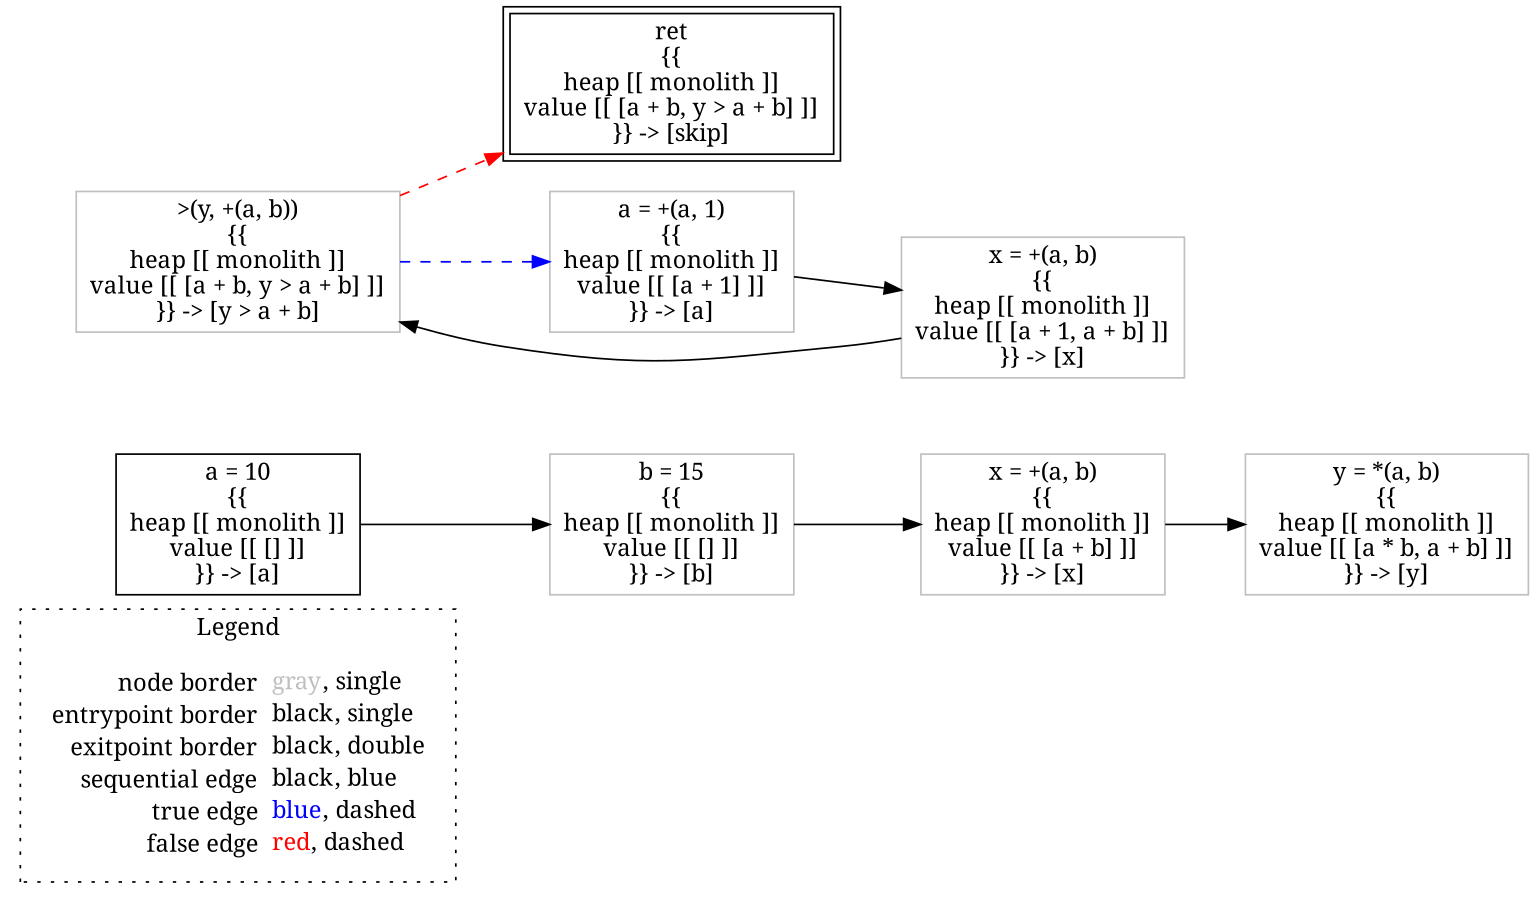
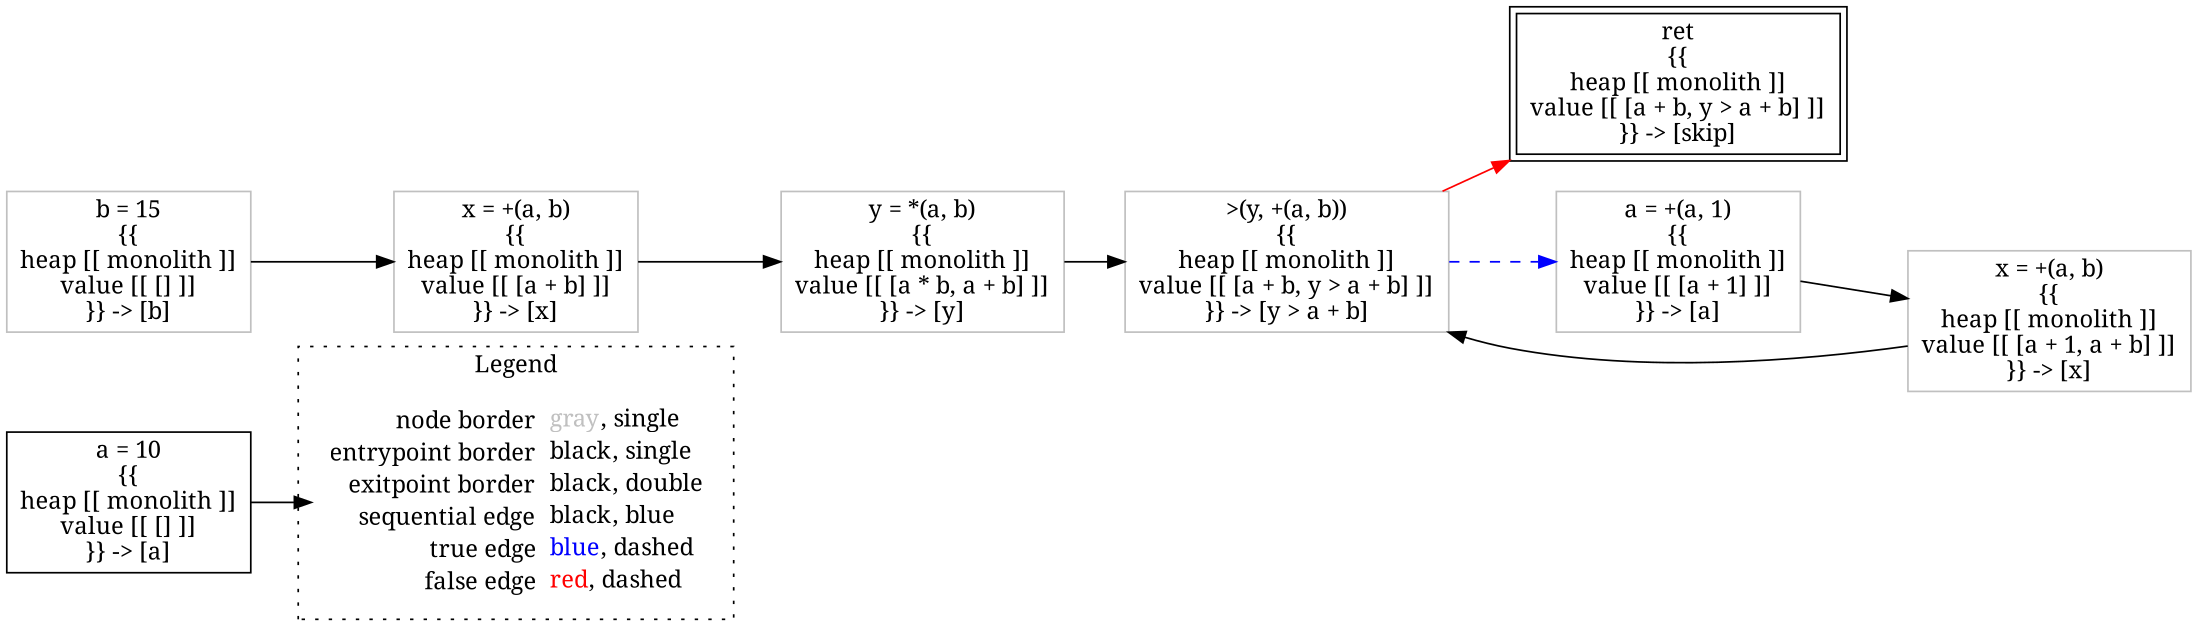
(443, 178) -> (1468, 179)
none -> (1086, 262)
(446, 524) -> (272, 502)
